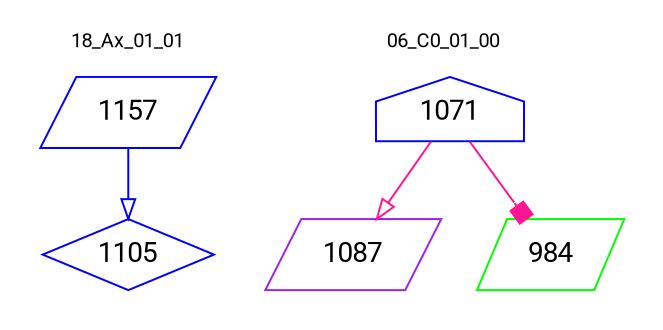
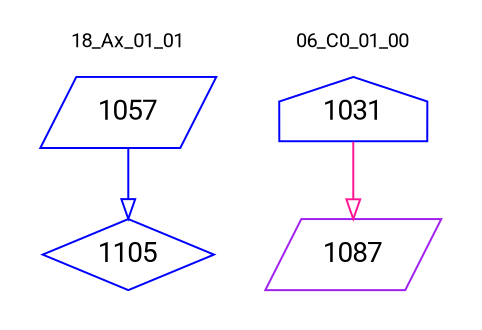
(128, 112) -> (128, 112)
(450, 112) -> (353, 112)
(551, 255) -> none
